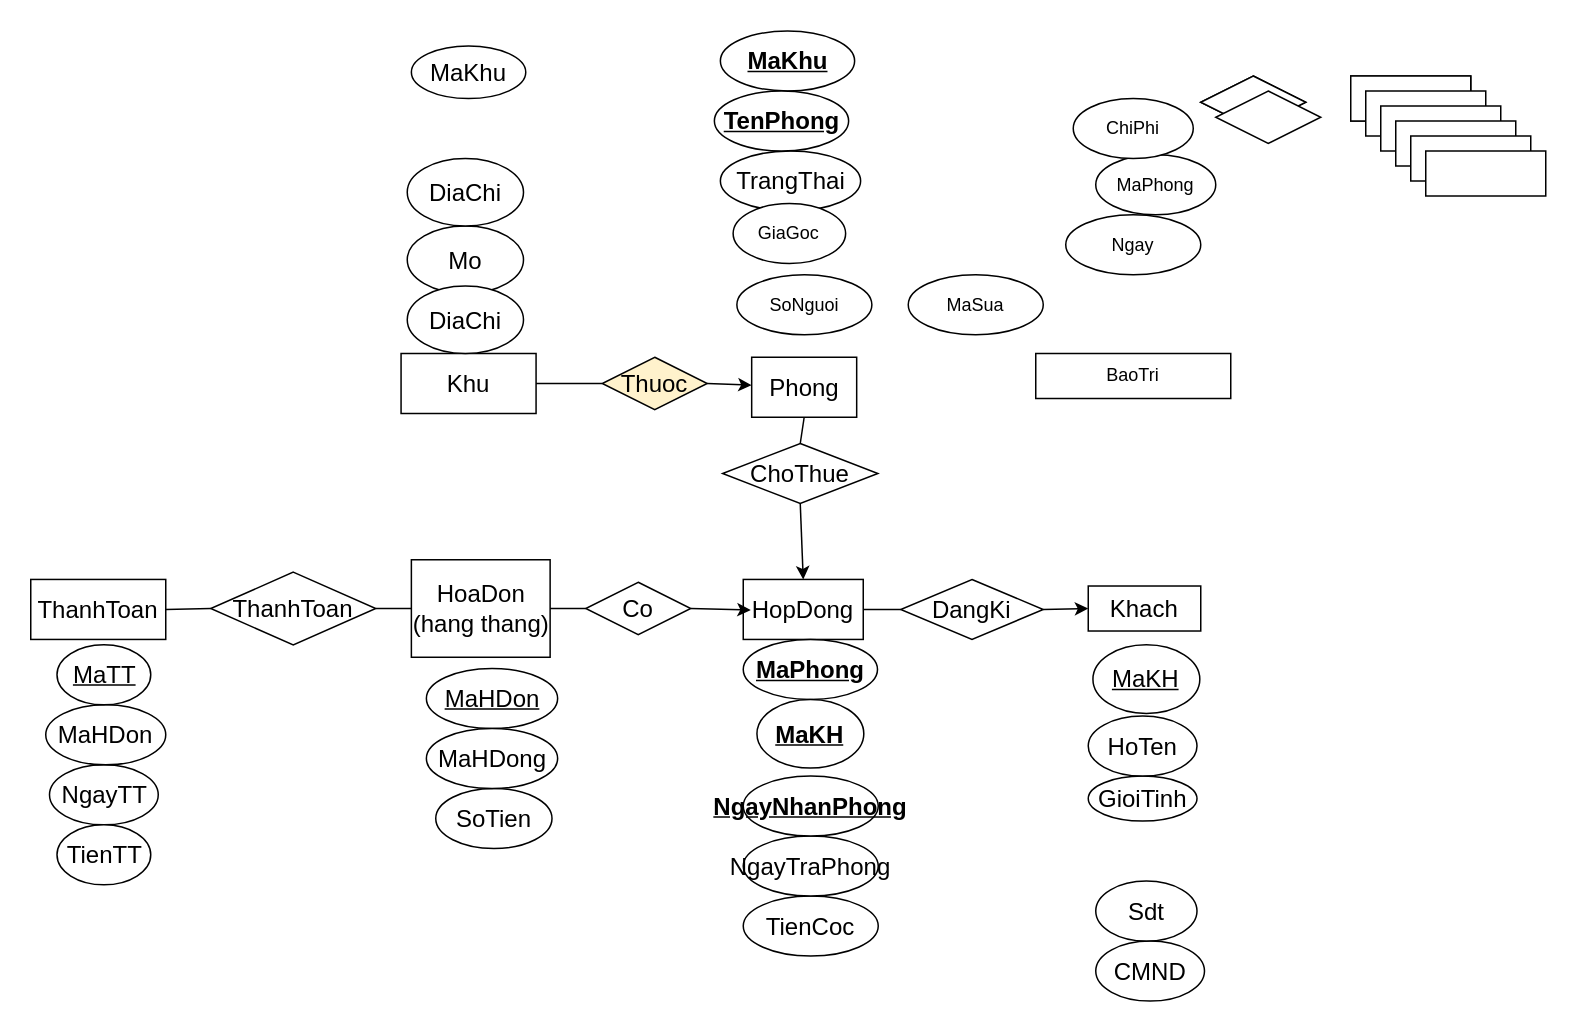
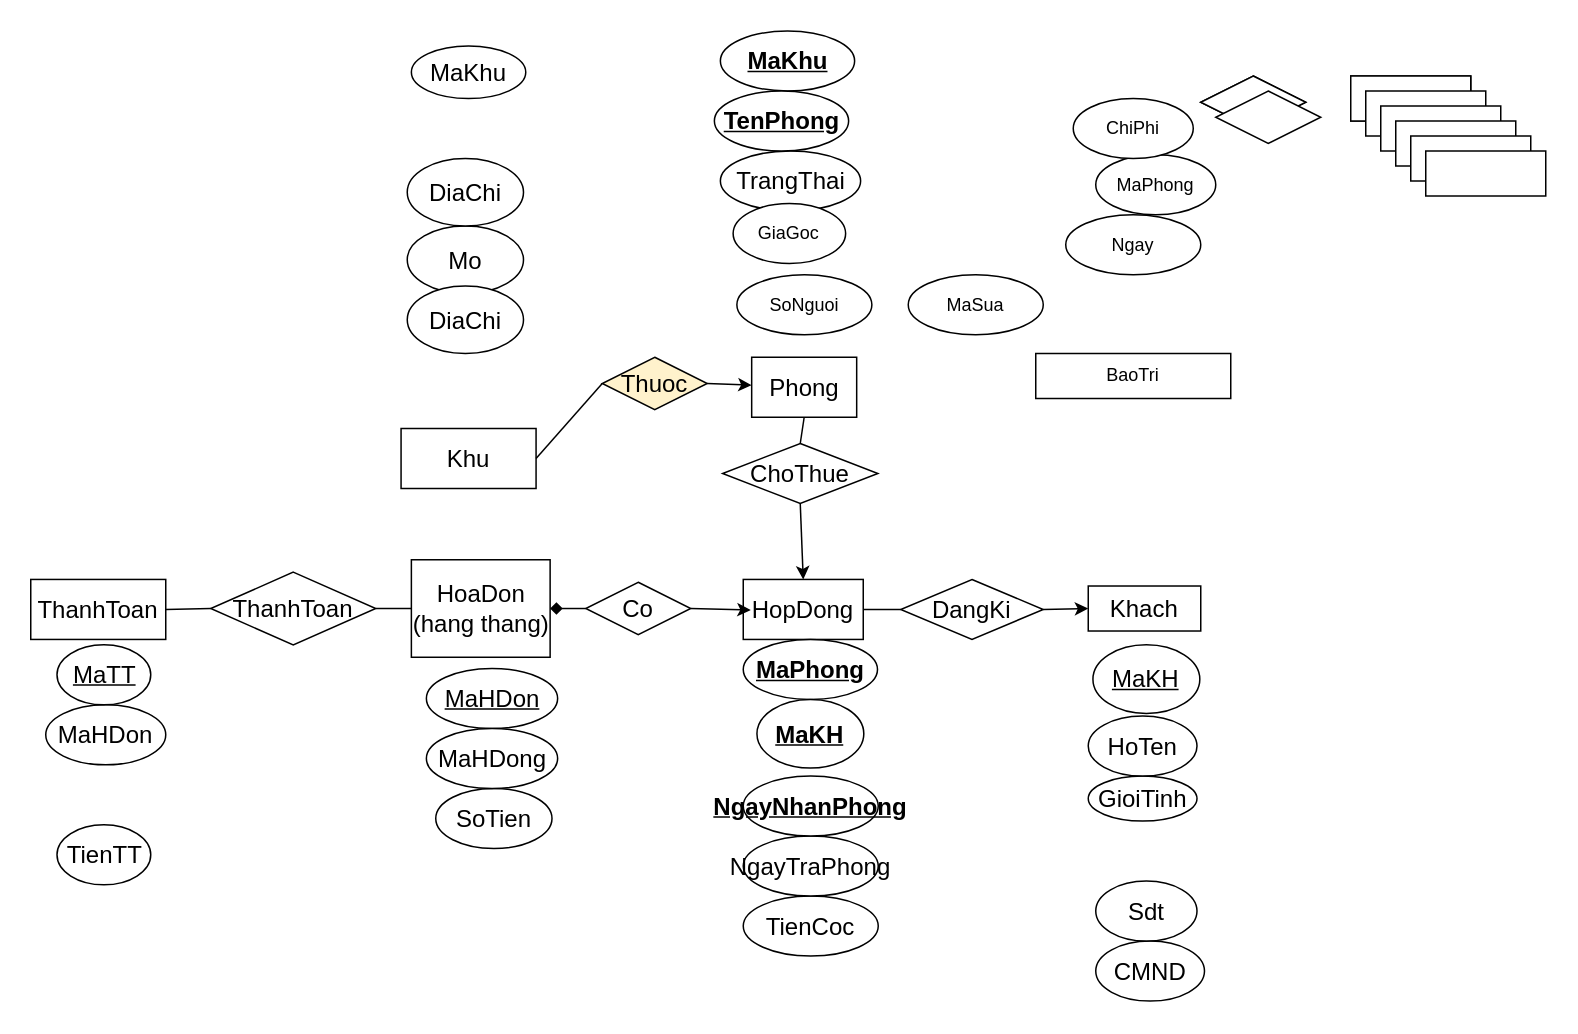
(469, 383) -> (469, 458)
(557, 608) -> (563, 608)
(104, 795) -> none
